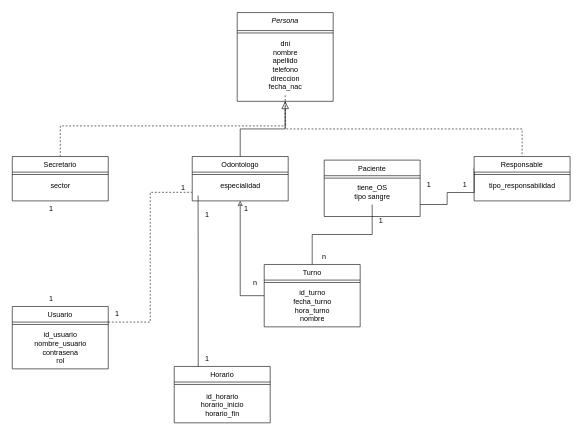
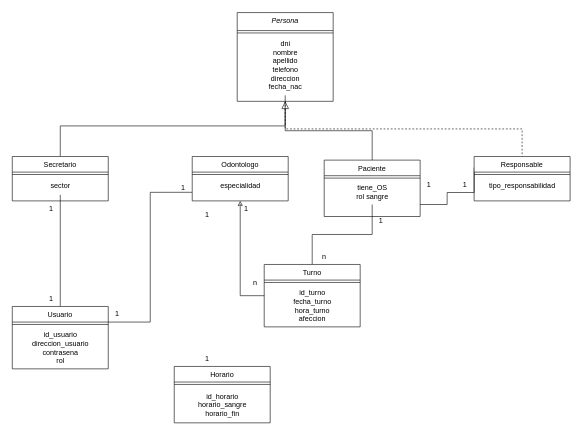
(156, 126) -> (156, 126)
(248, 129) -> none
none -> (343, 131)
(373, 192) -> (373, 192)
none -> (60, 251)
(150, 258) -> (150, 258)
(198, 281) -> none
(313, 306) -> (313, 306)
(61, 348) -> (61, 348)
(223, 405) -> (223, 405)
